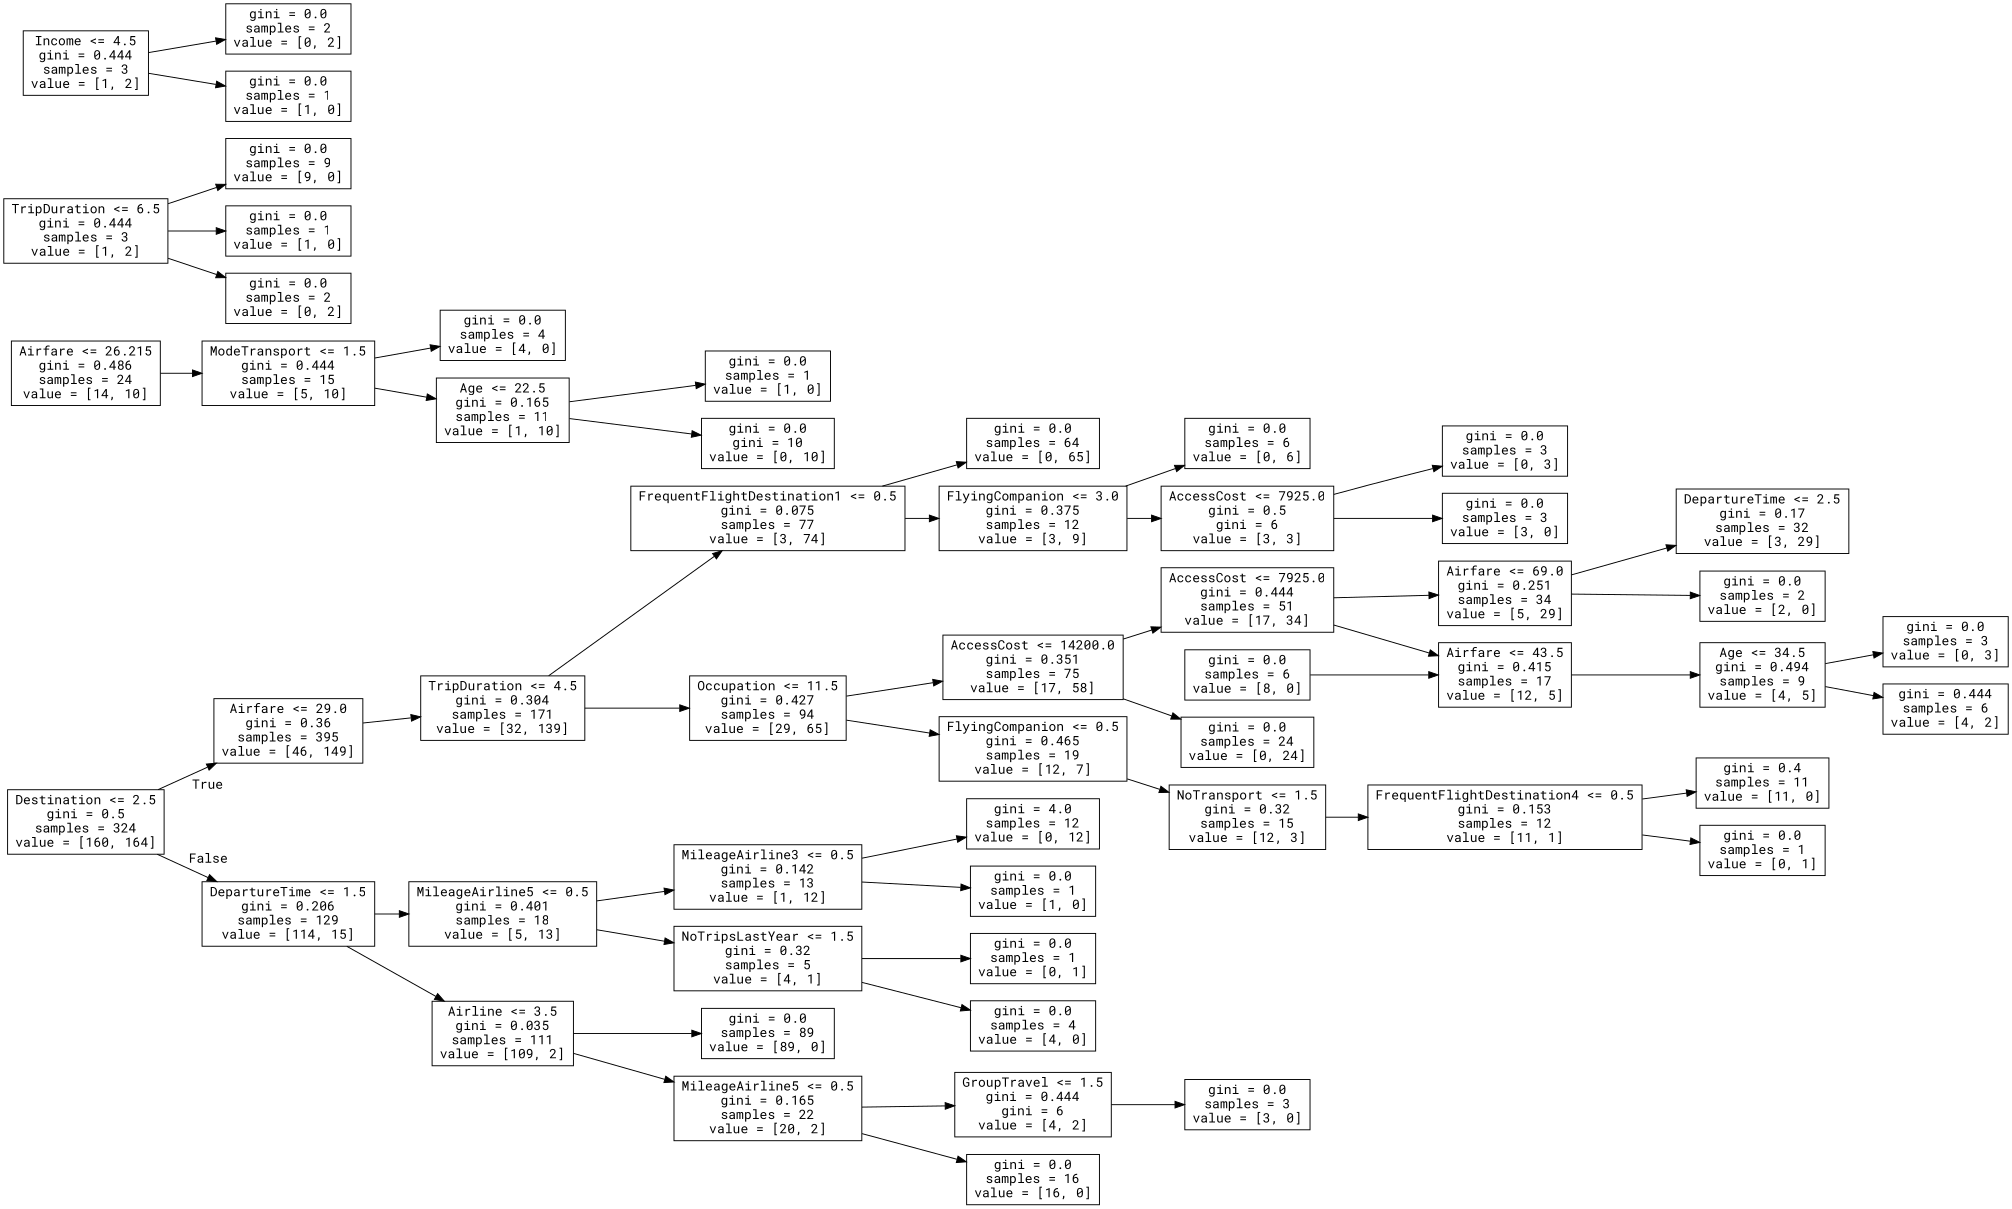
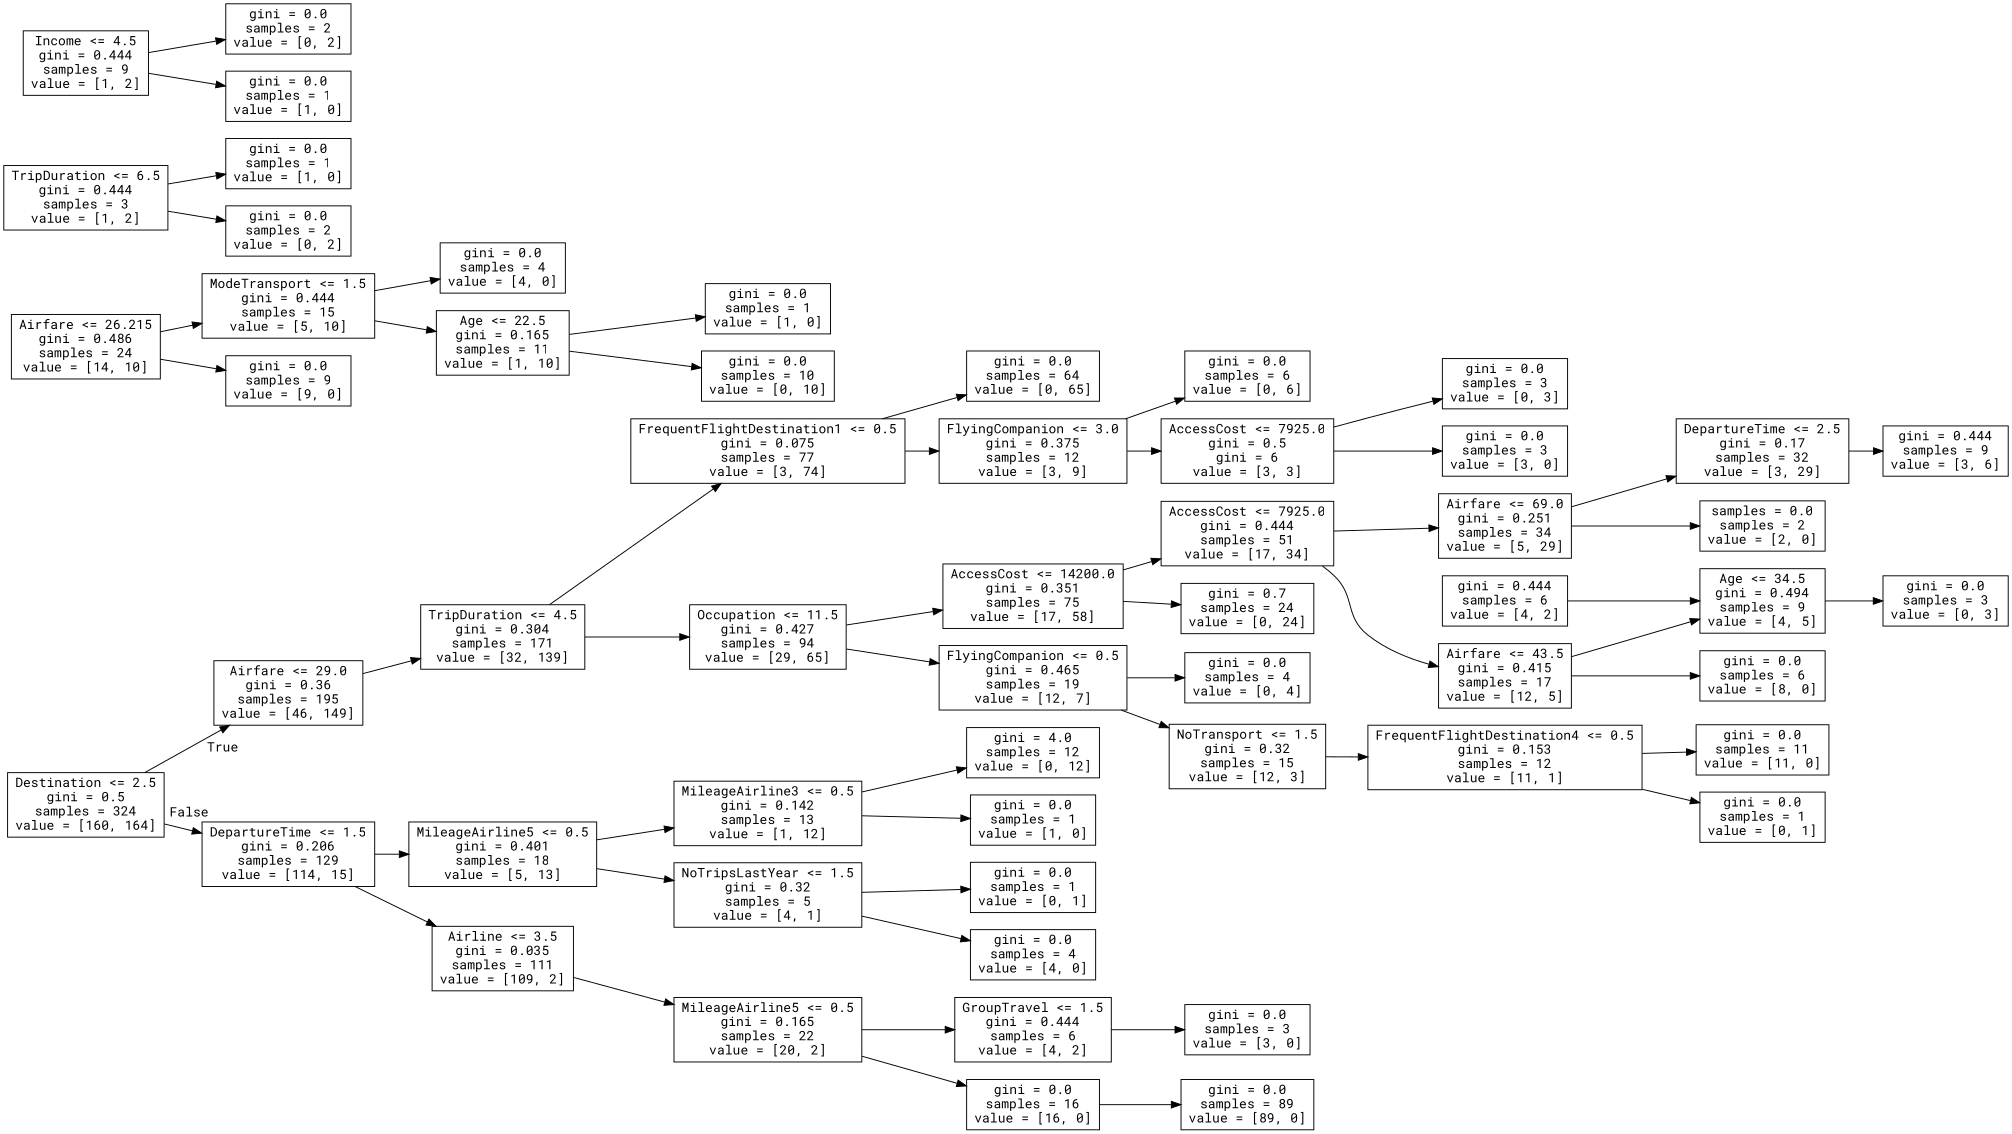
(86, 63) -> (86, 63)
(192, 196) -> (188, 364)
(768, 443) -> (768, 376)
none -> (1946, 451)
(1763, 596) -> (1763, 526)
(1369, 675) -> (1631, 676)
none -> (1247, 678)
(1849, 691) -> (1629, 601)
(288, 731) -> (288, 693)
(1247, 742) -> (1247, 609)
(1763, 783) -> (1763, 750)
(633, 1034) -> (1135, 1105)
(1033, 1105) -> (1033, 1030)
